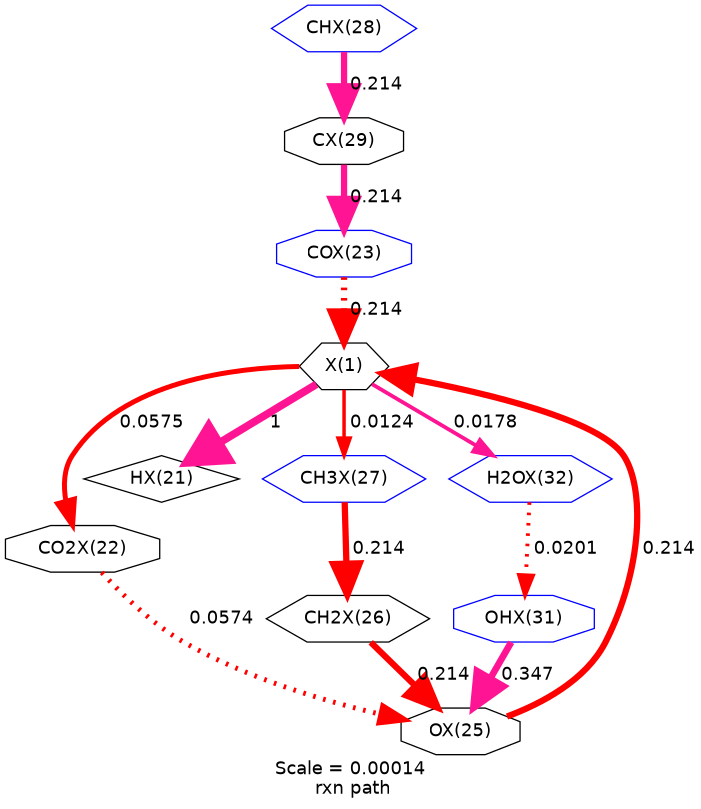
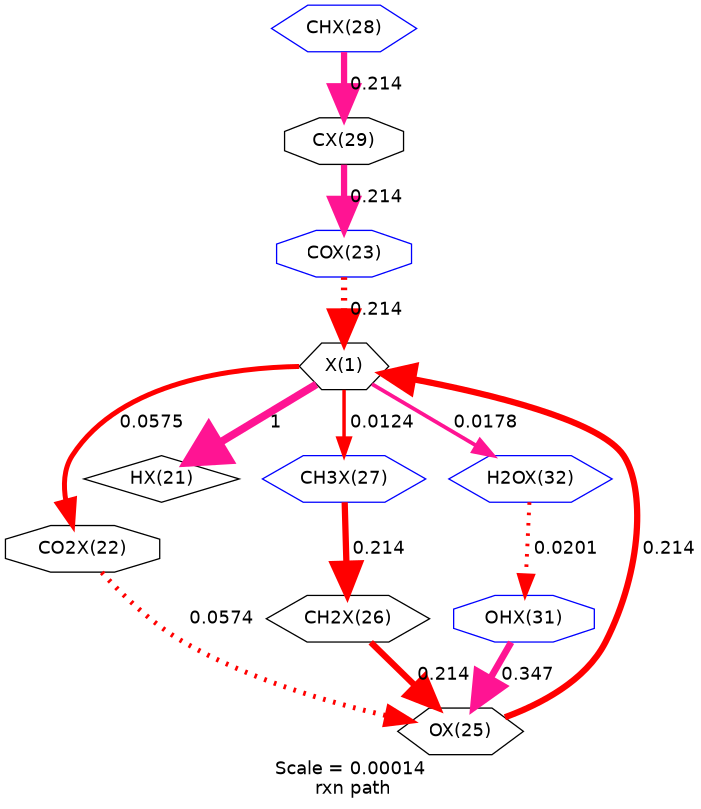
(461, 731) -> (461, 731)
